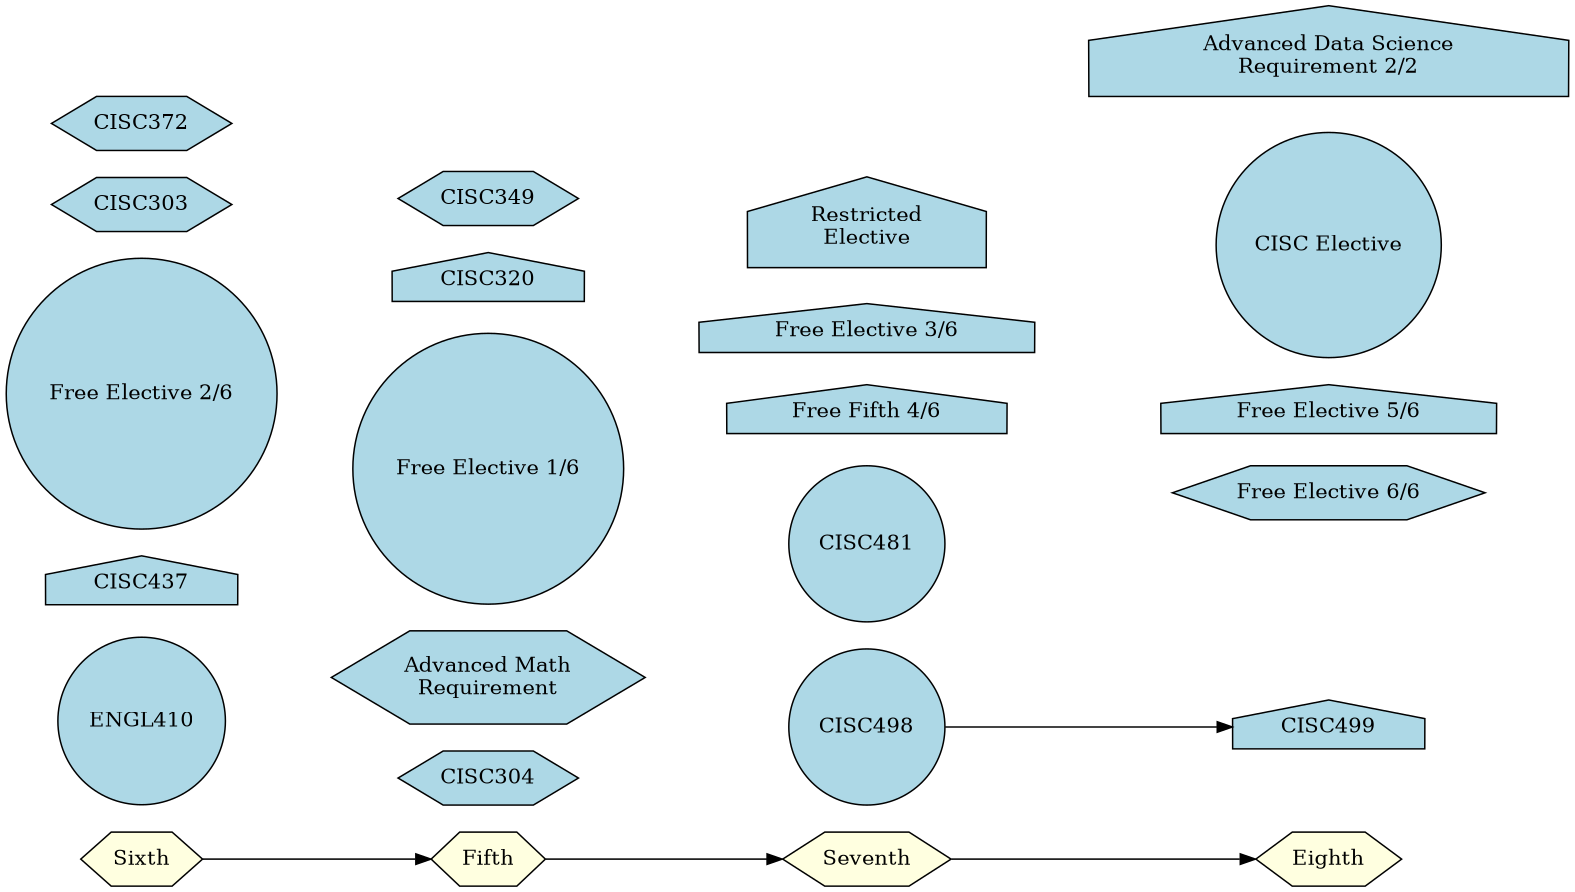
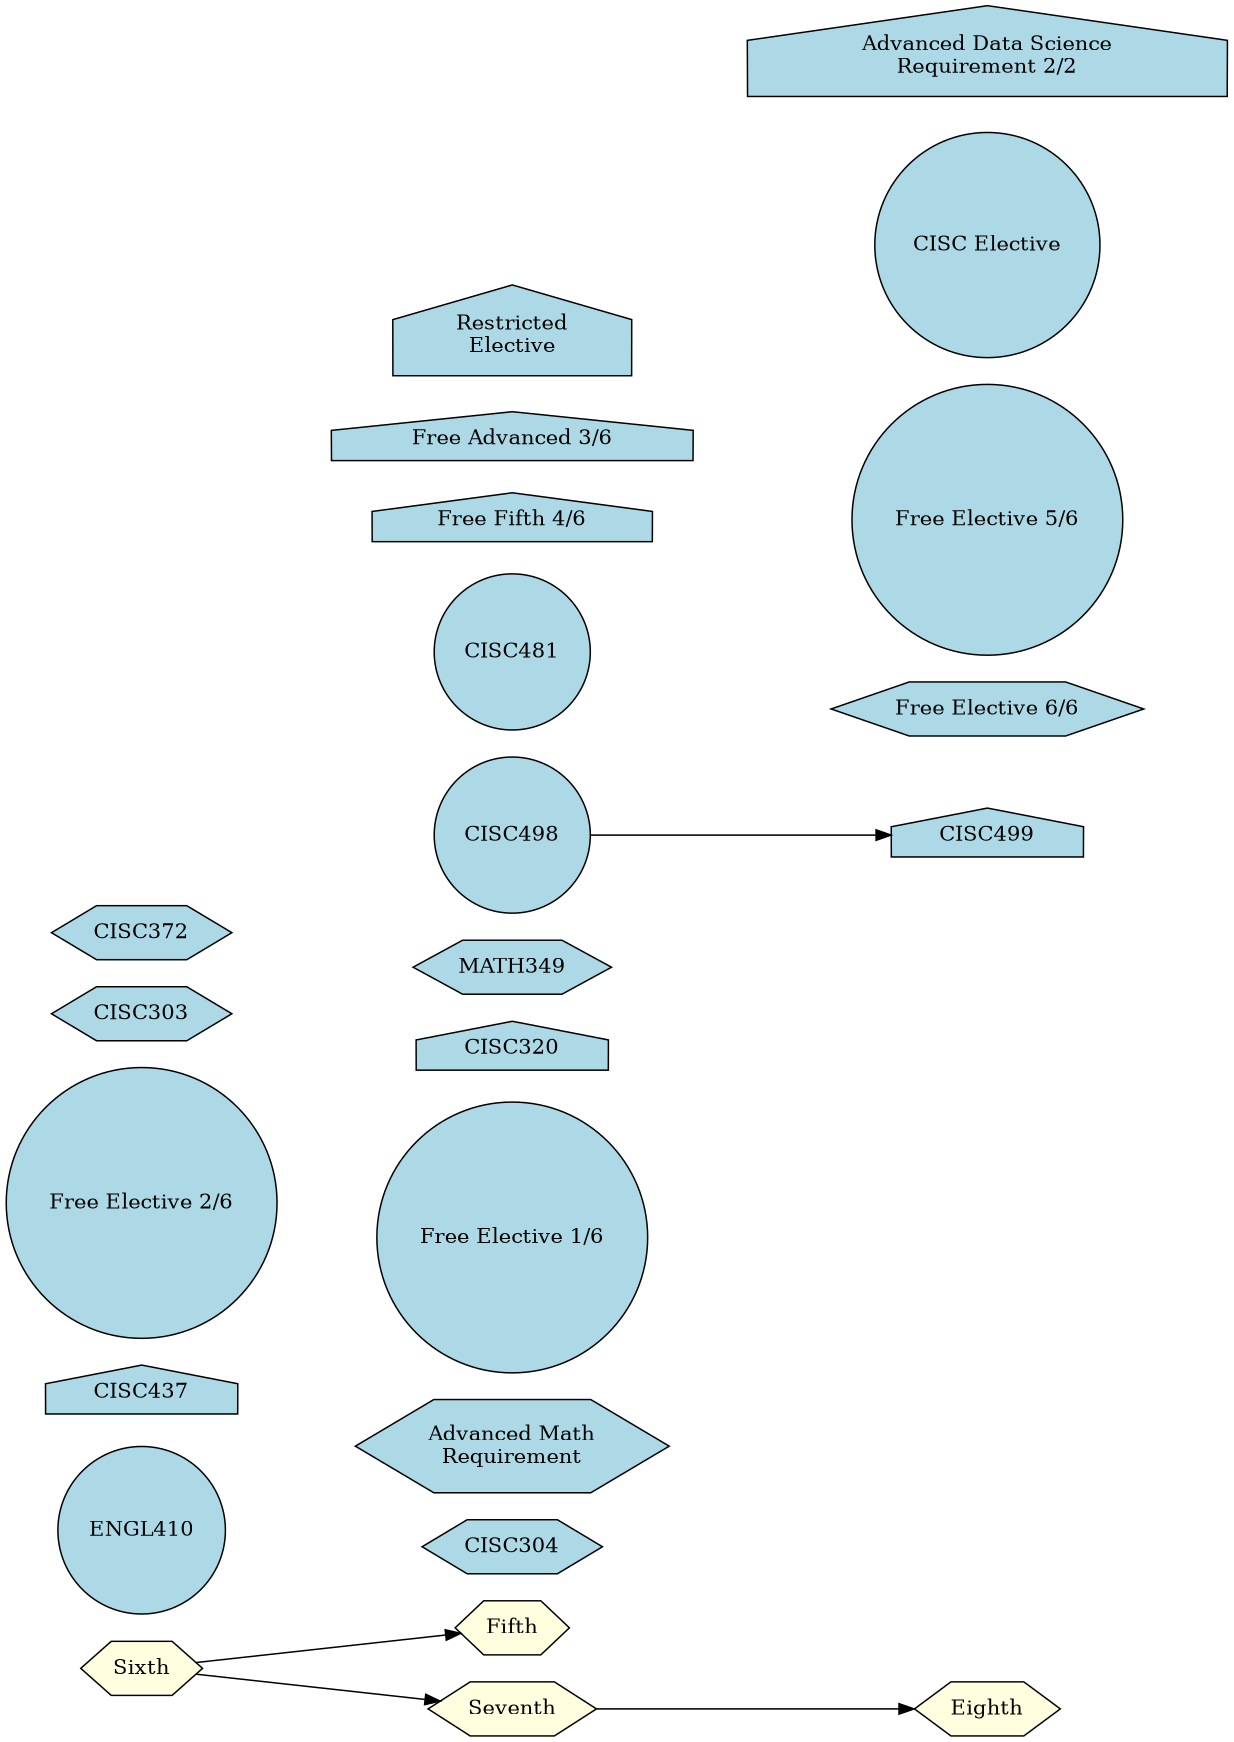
(488, 198) -> (512, 967)
(867, 331) -> (512, 439)
(1329, 412) -> (987, 520)
(656, 859) -> (311, 1687)
